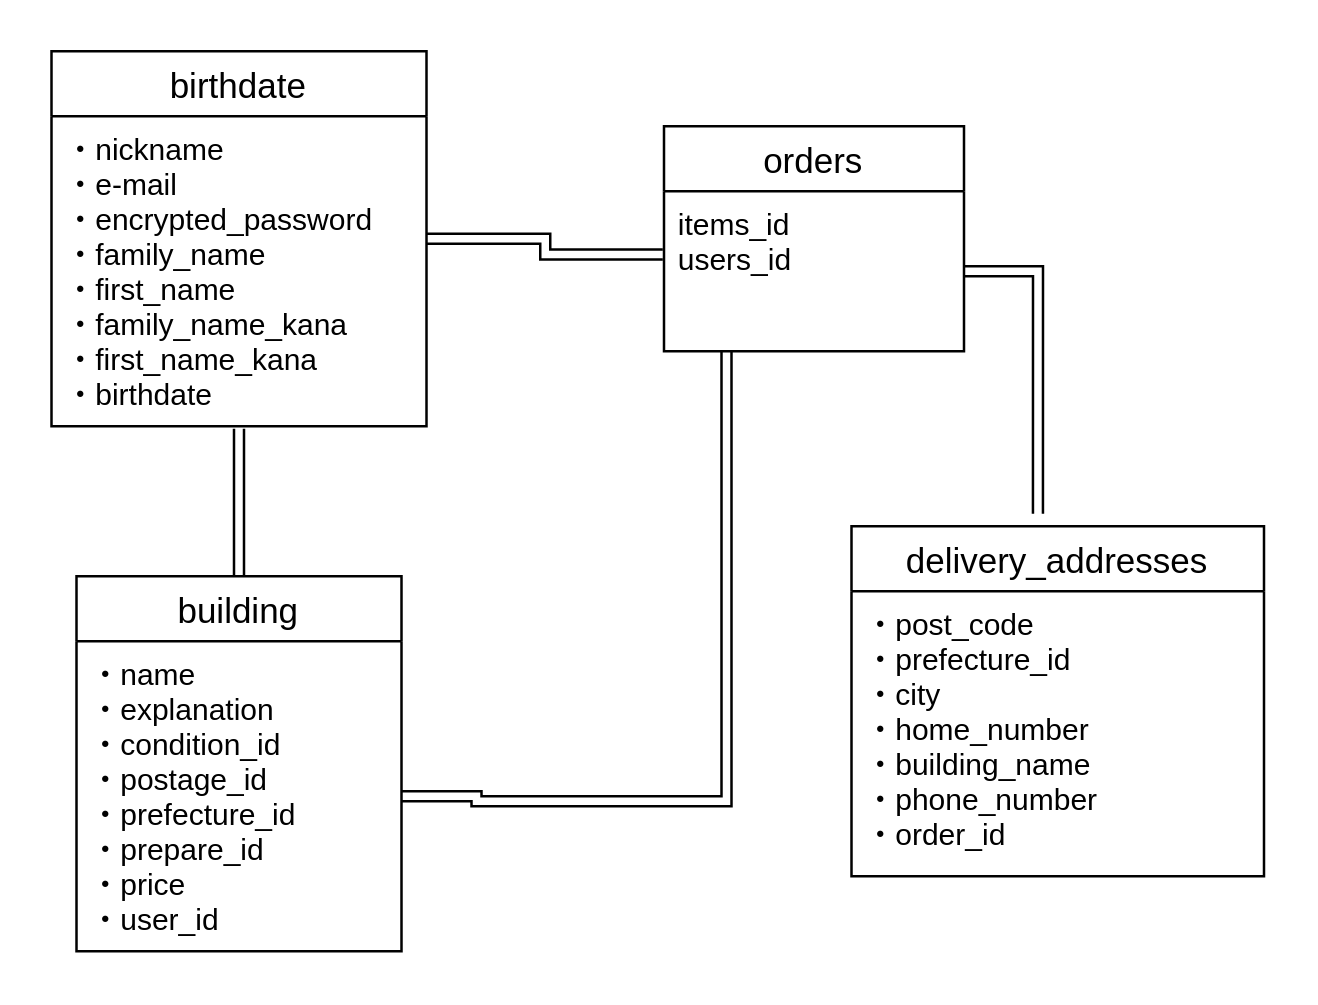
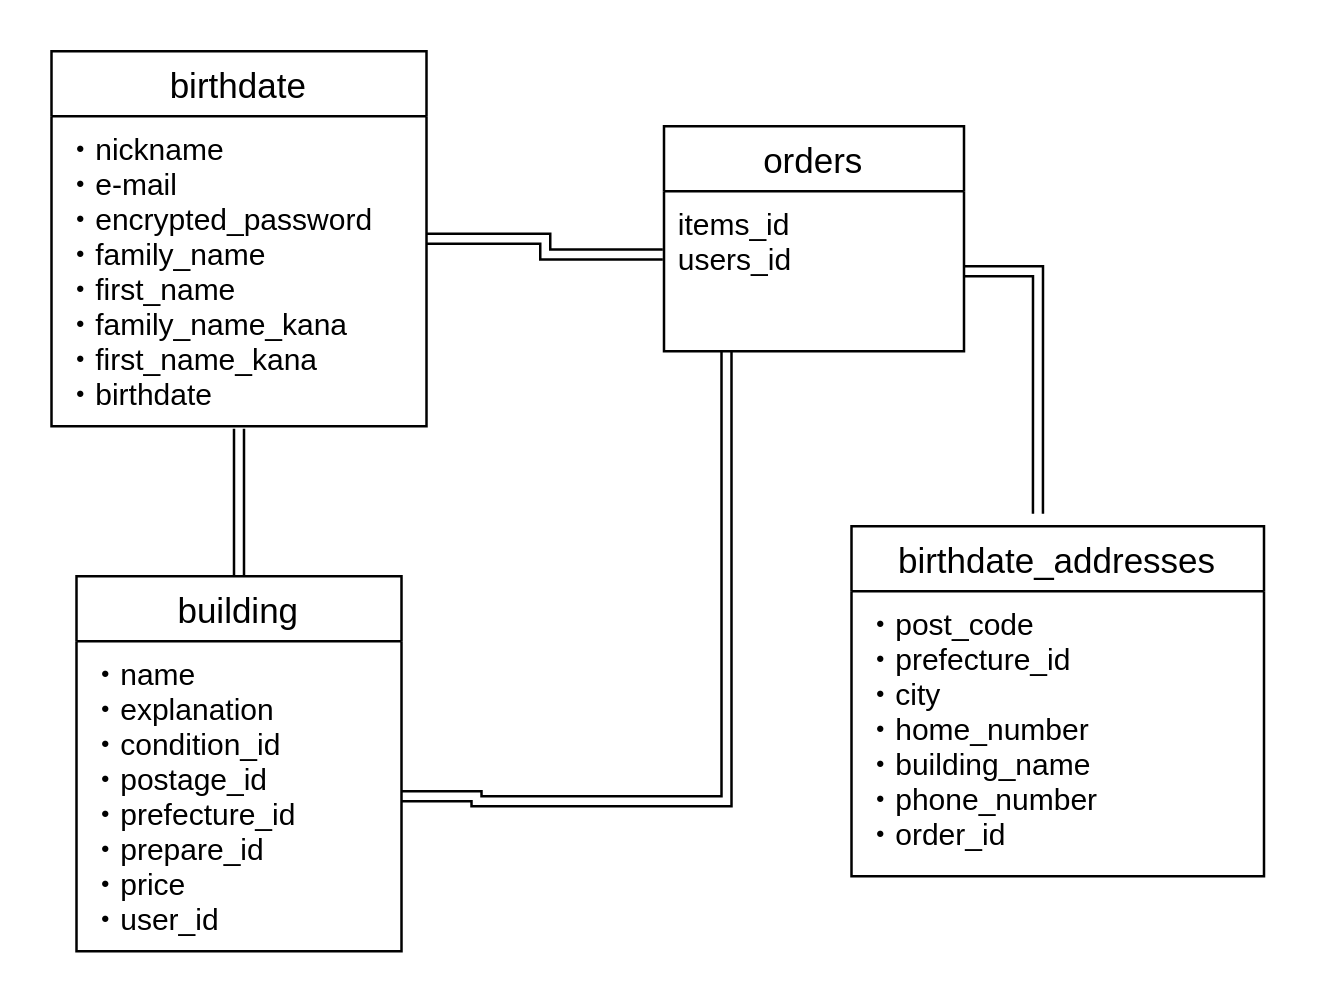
(1056, 561) -> (1056, 561)
